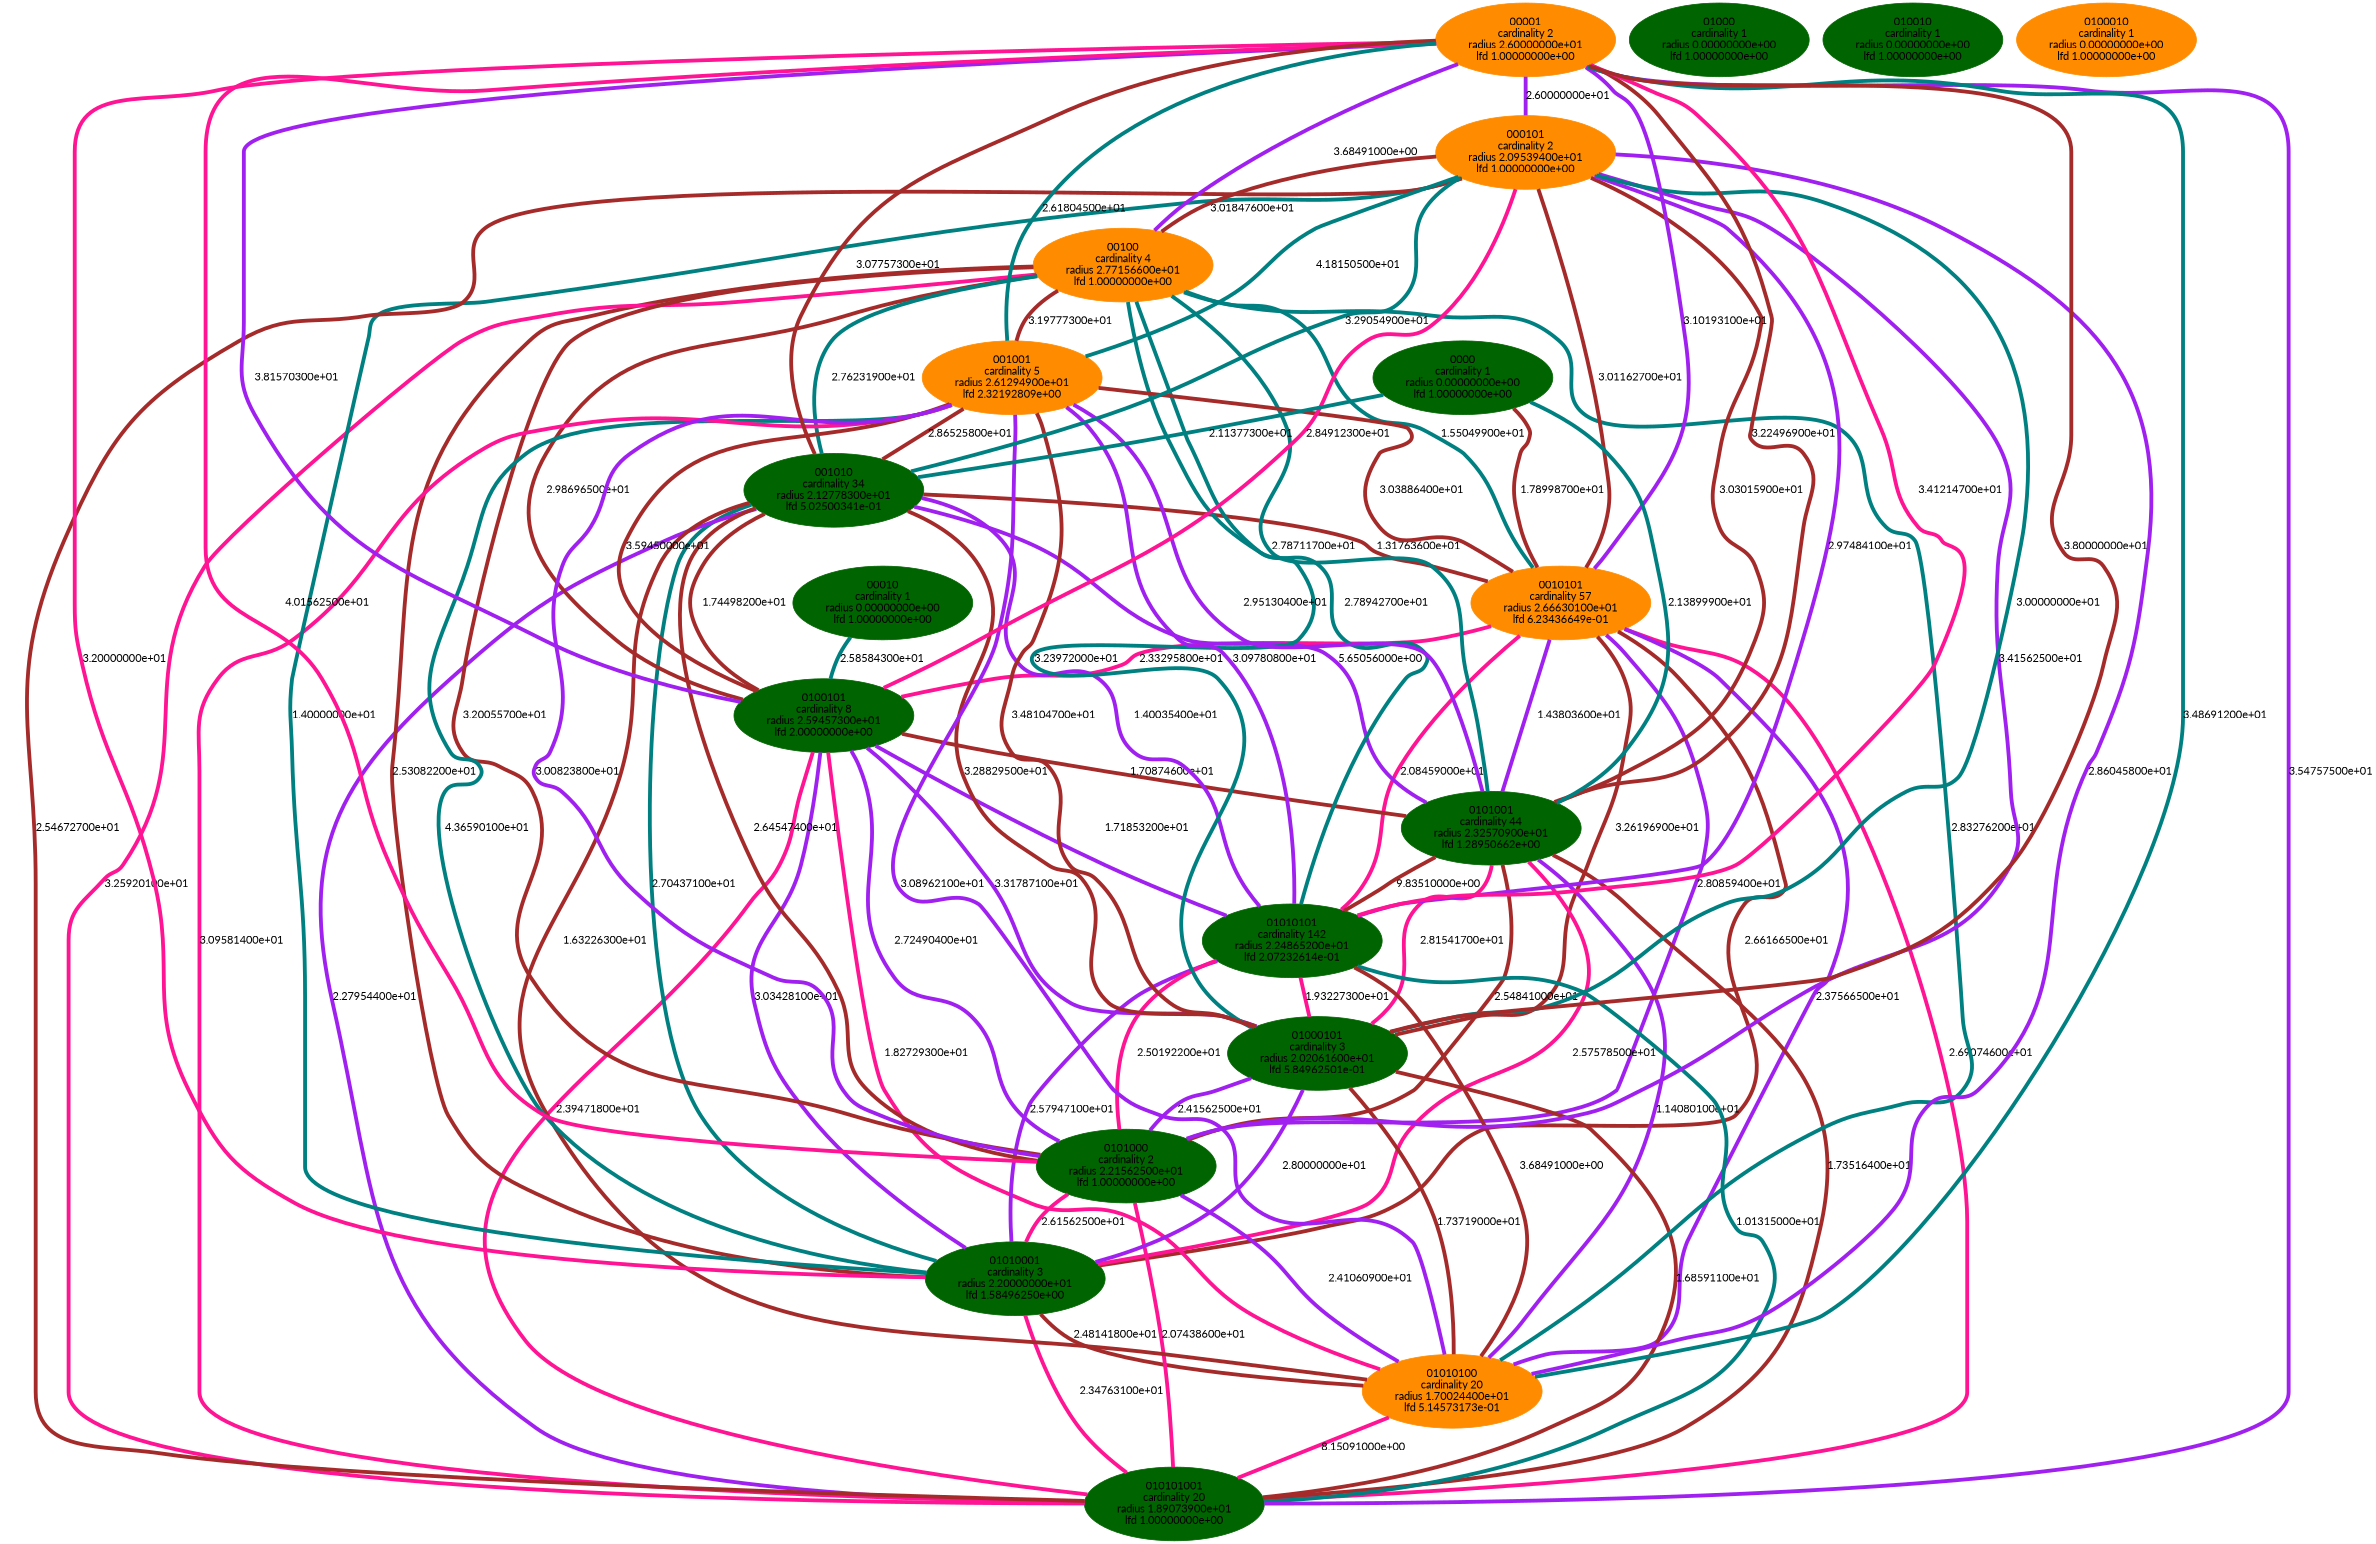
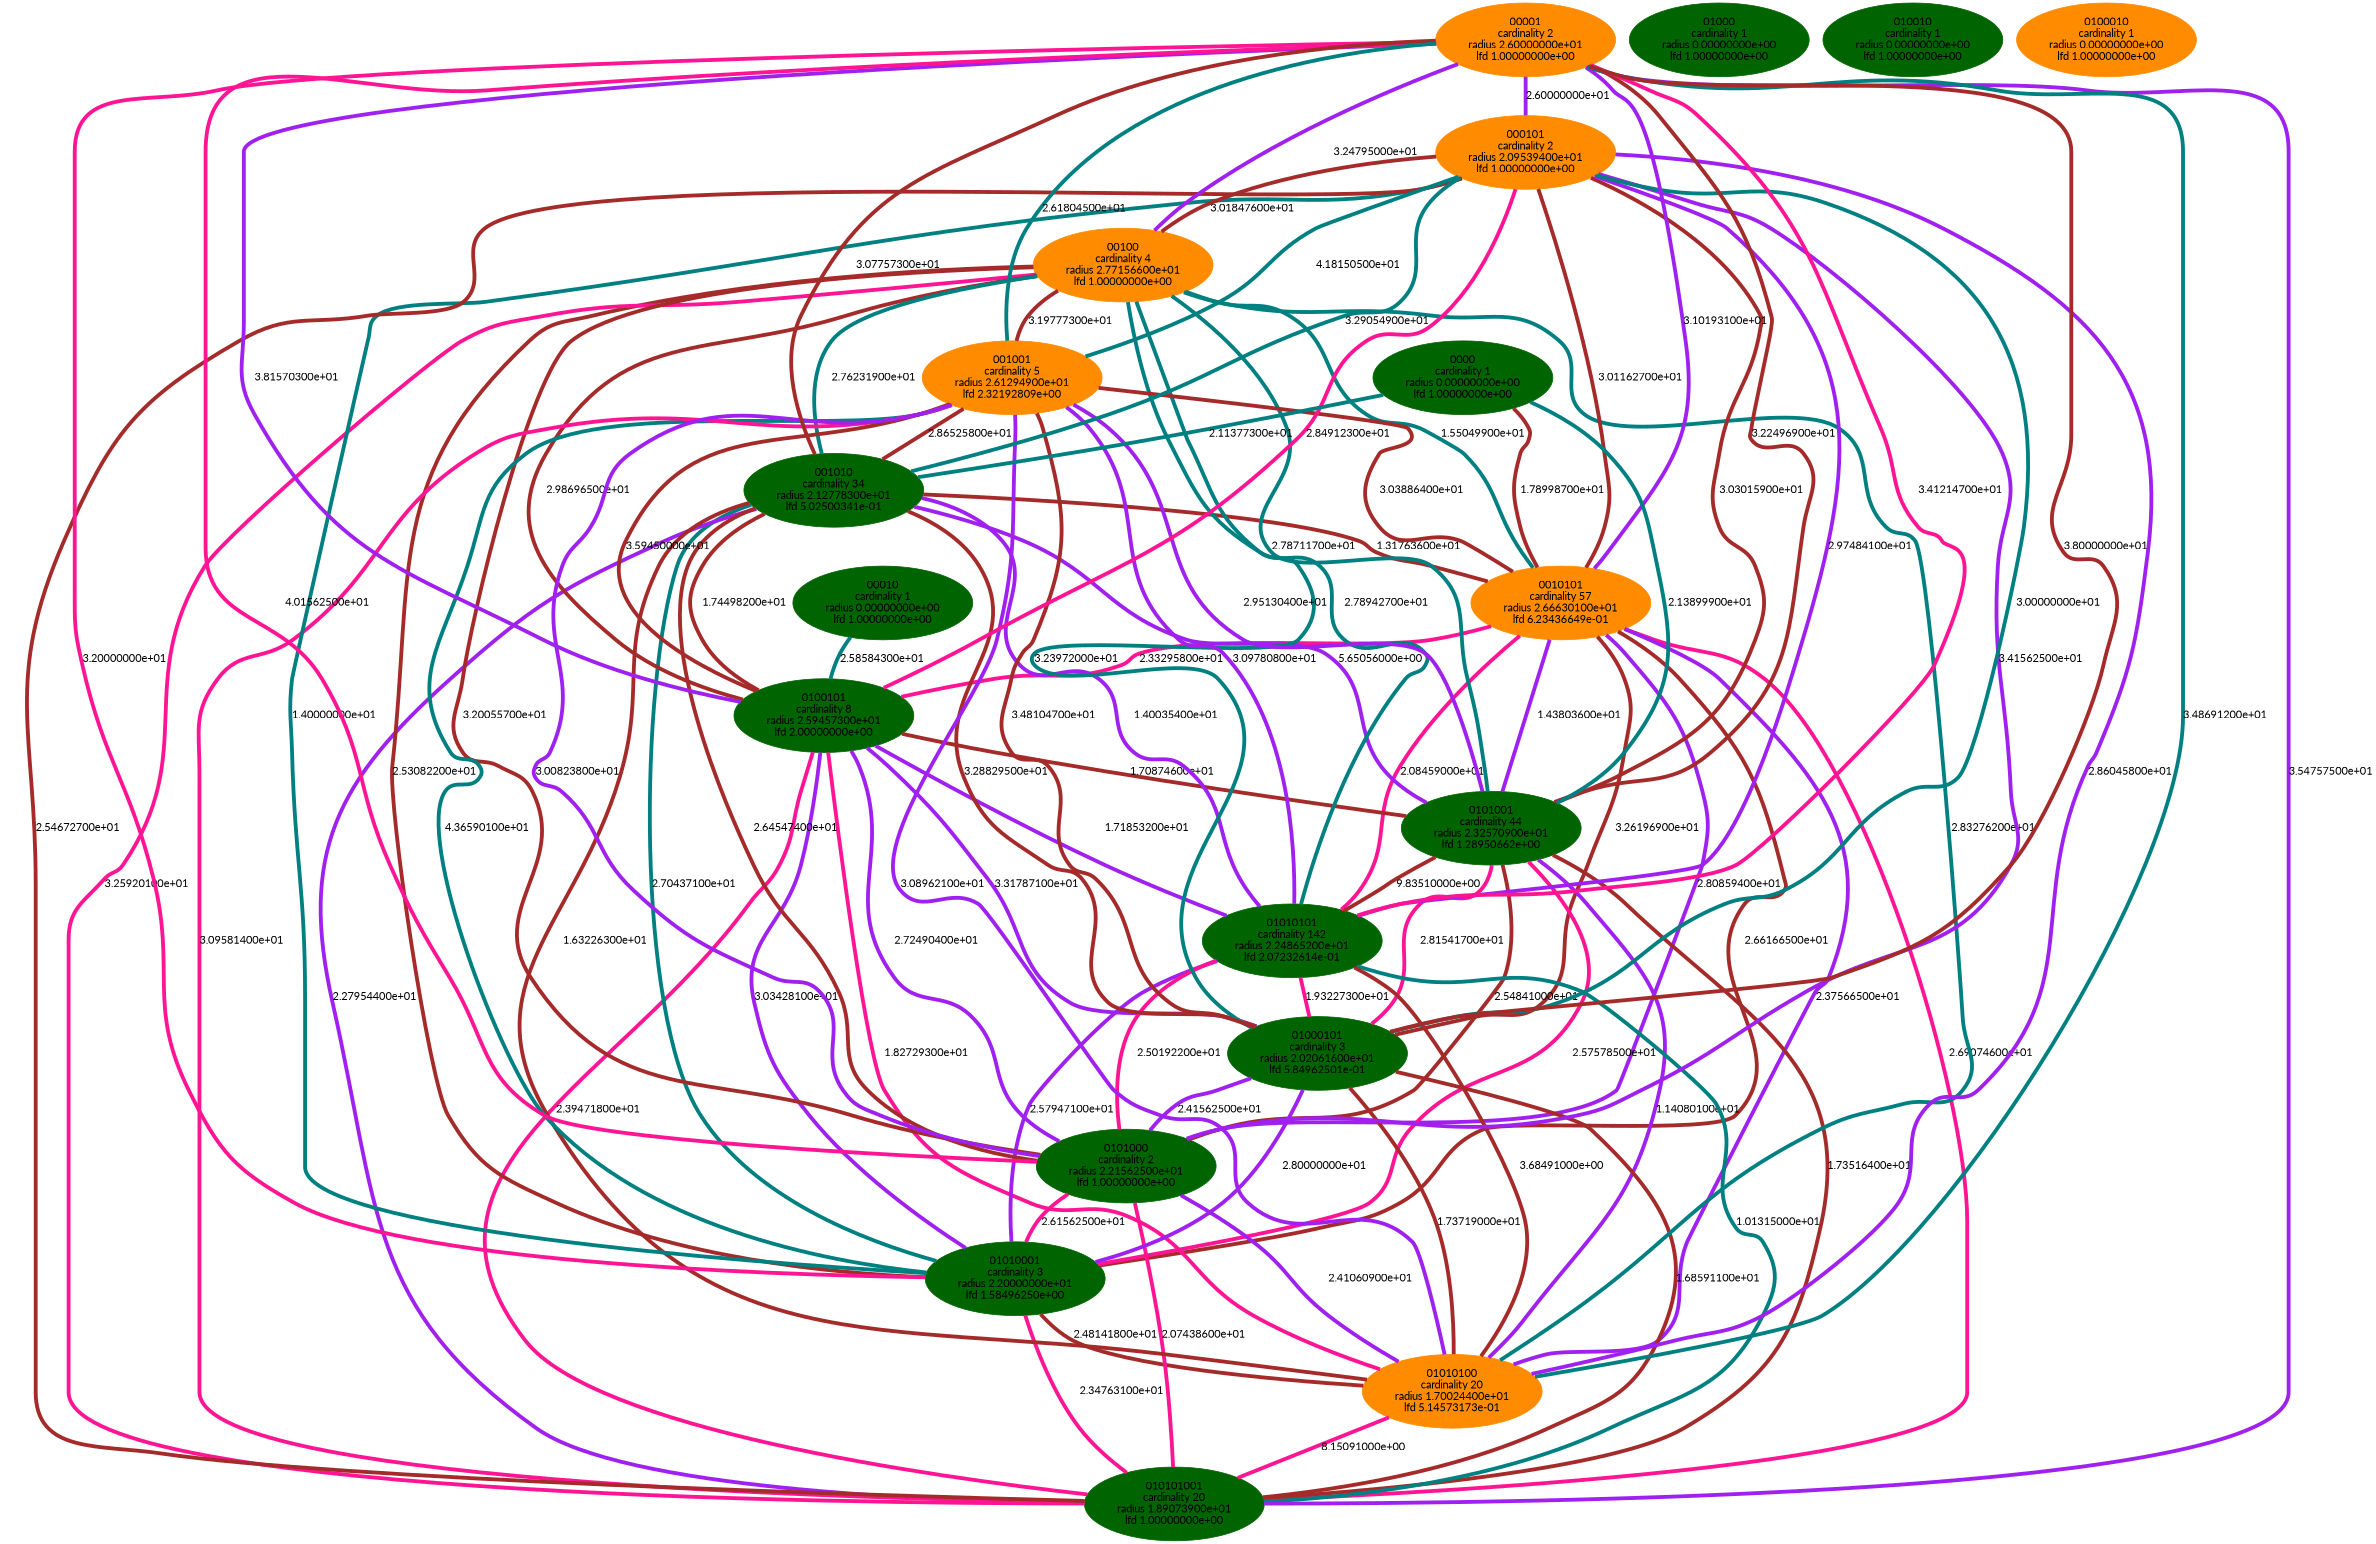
(1376, 152) -> (1376, 152)
